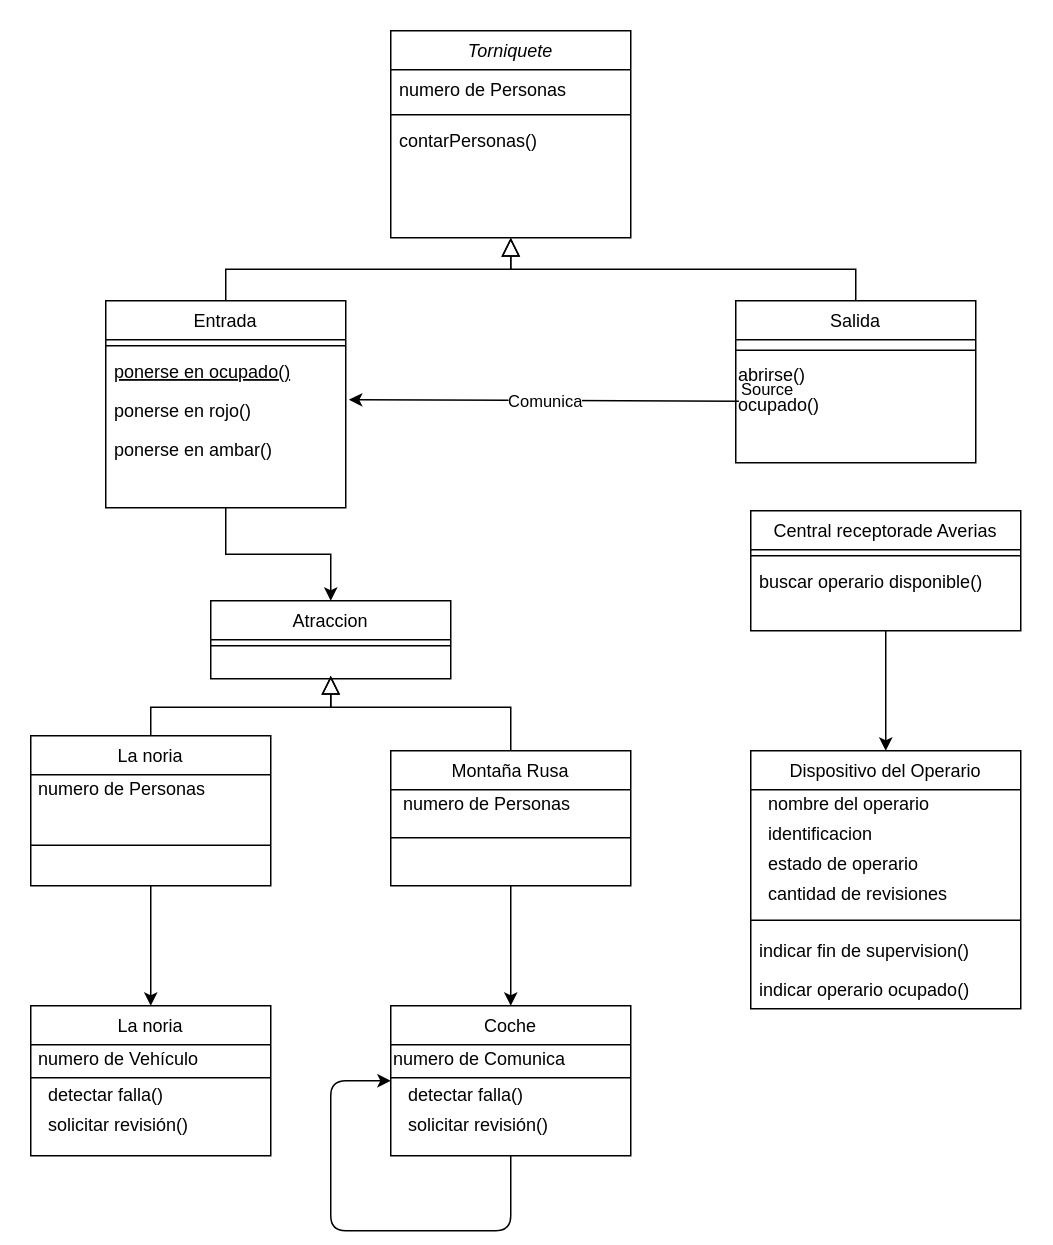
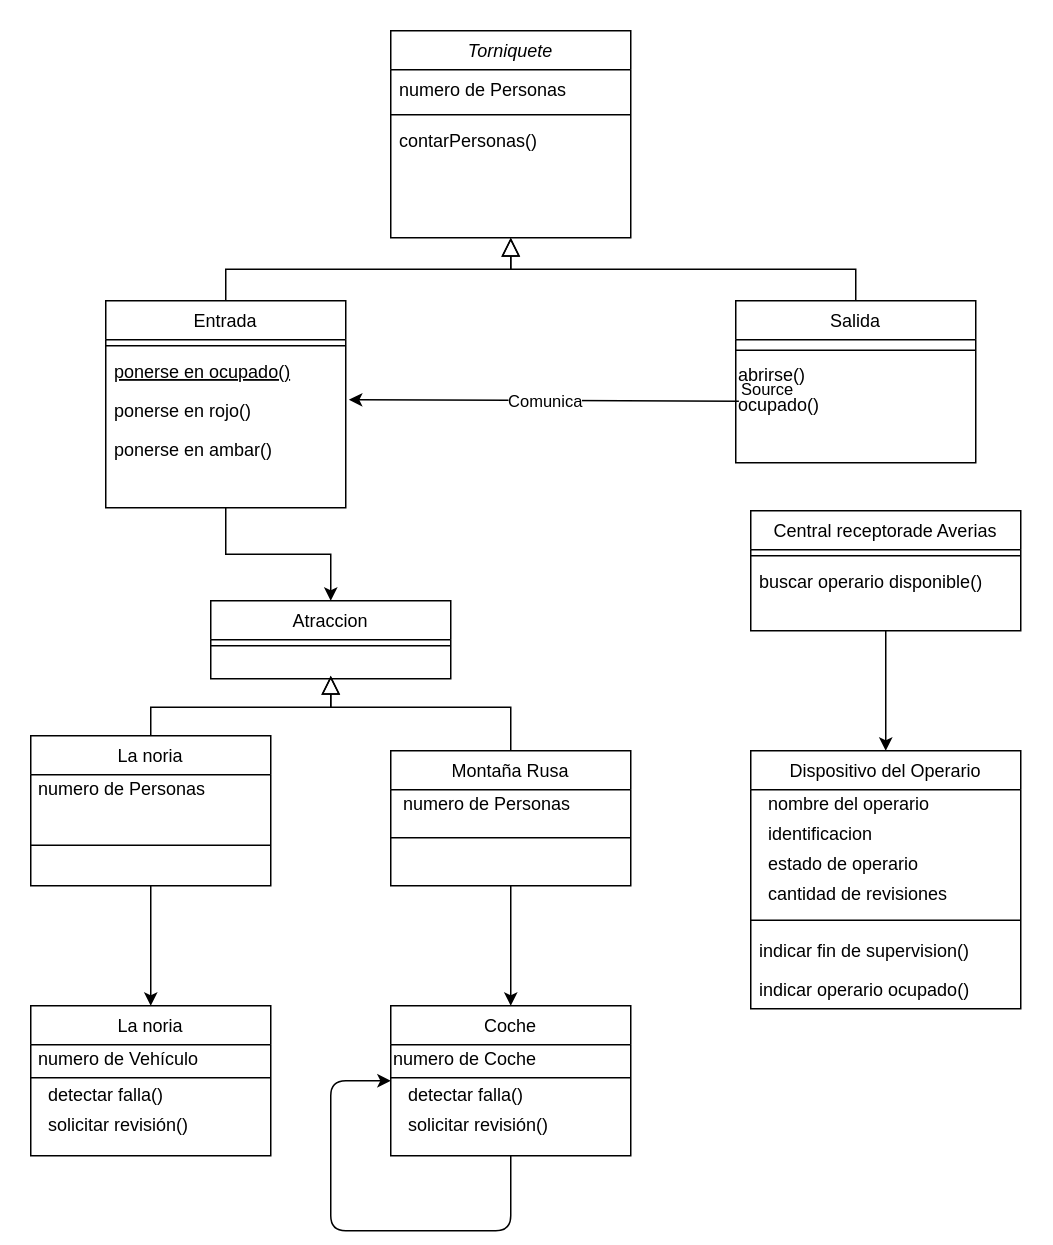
(477, 1060) -> (465, 1060)
